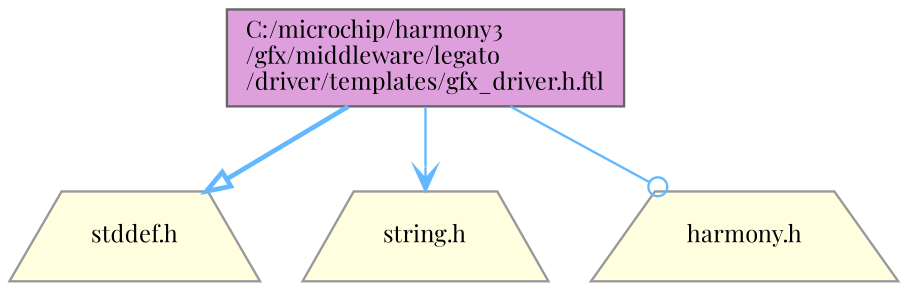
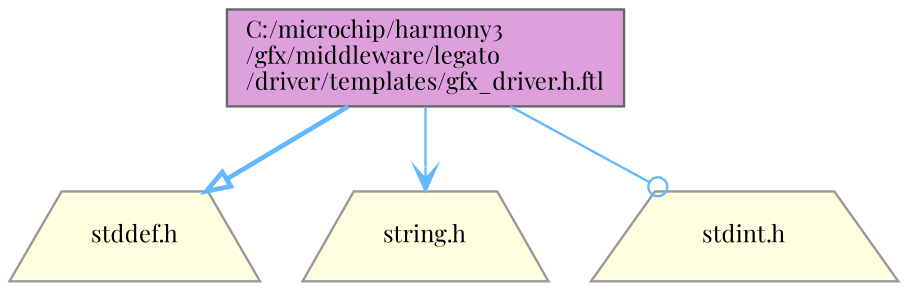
(745, 236) -> (745, 236)
